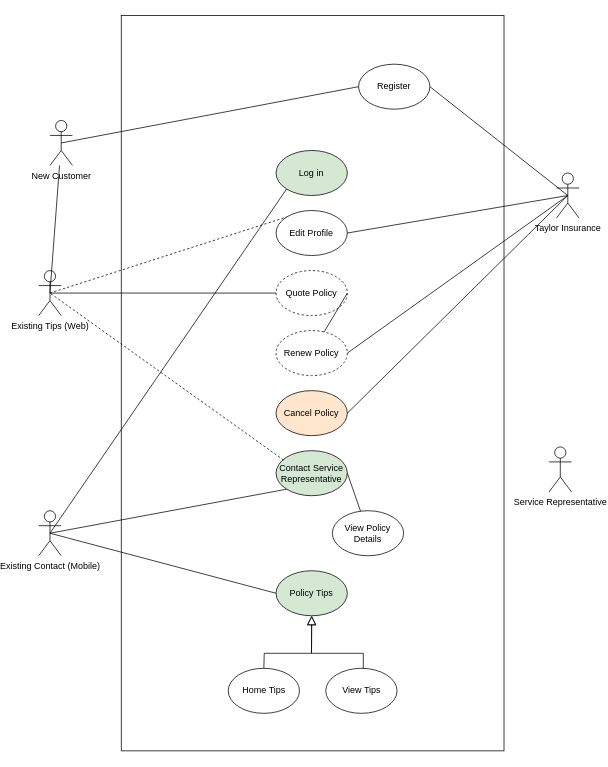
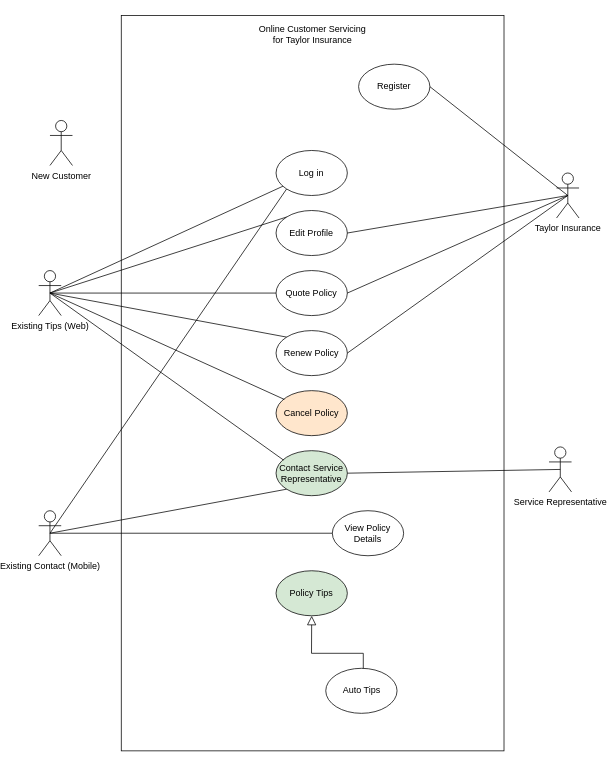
none -> (312, 34)
(211, 115) -> none
(311, 173) -> (311, 173)
(55, 225) -> (174, 236)
(173, 253) -> (173, 253)
(311, 293) -> (311, 293)
(455, 307) -> none
(336, 312) -> (453, 246)
none -> (171, 315)
none -> (172, 348)
(311, 353) -> (311, 353)
(169, 378) -> (169, 378)
(354, 492) -> (451, 471)
none -> (195, 533)
(166, 564) -> none
(279, 653) -> none
(264, 690) -> none
(362, 690) -> (362, 690)
